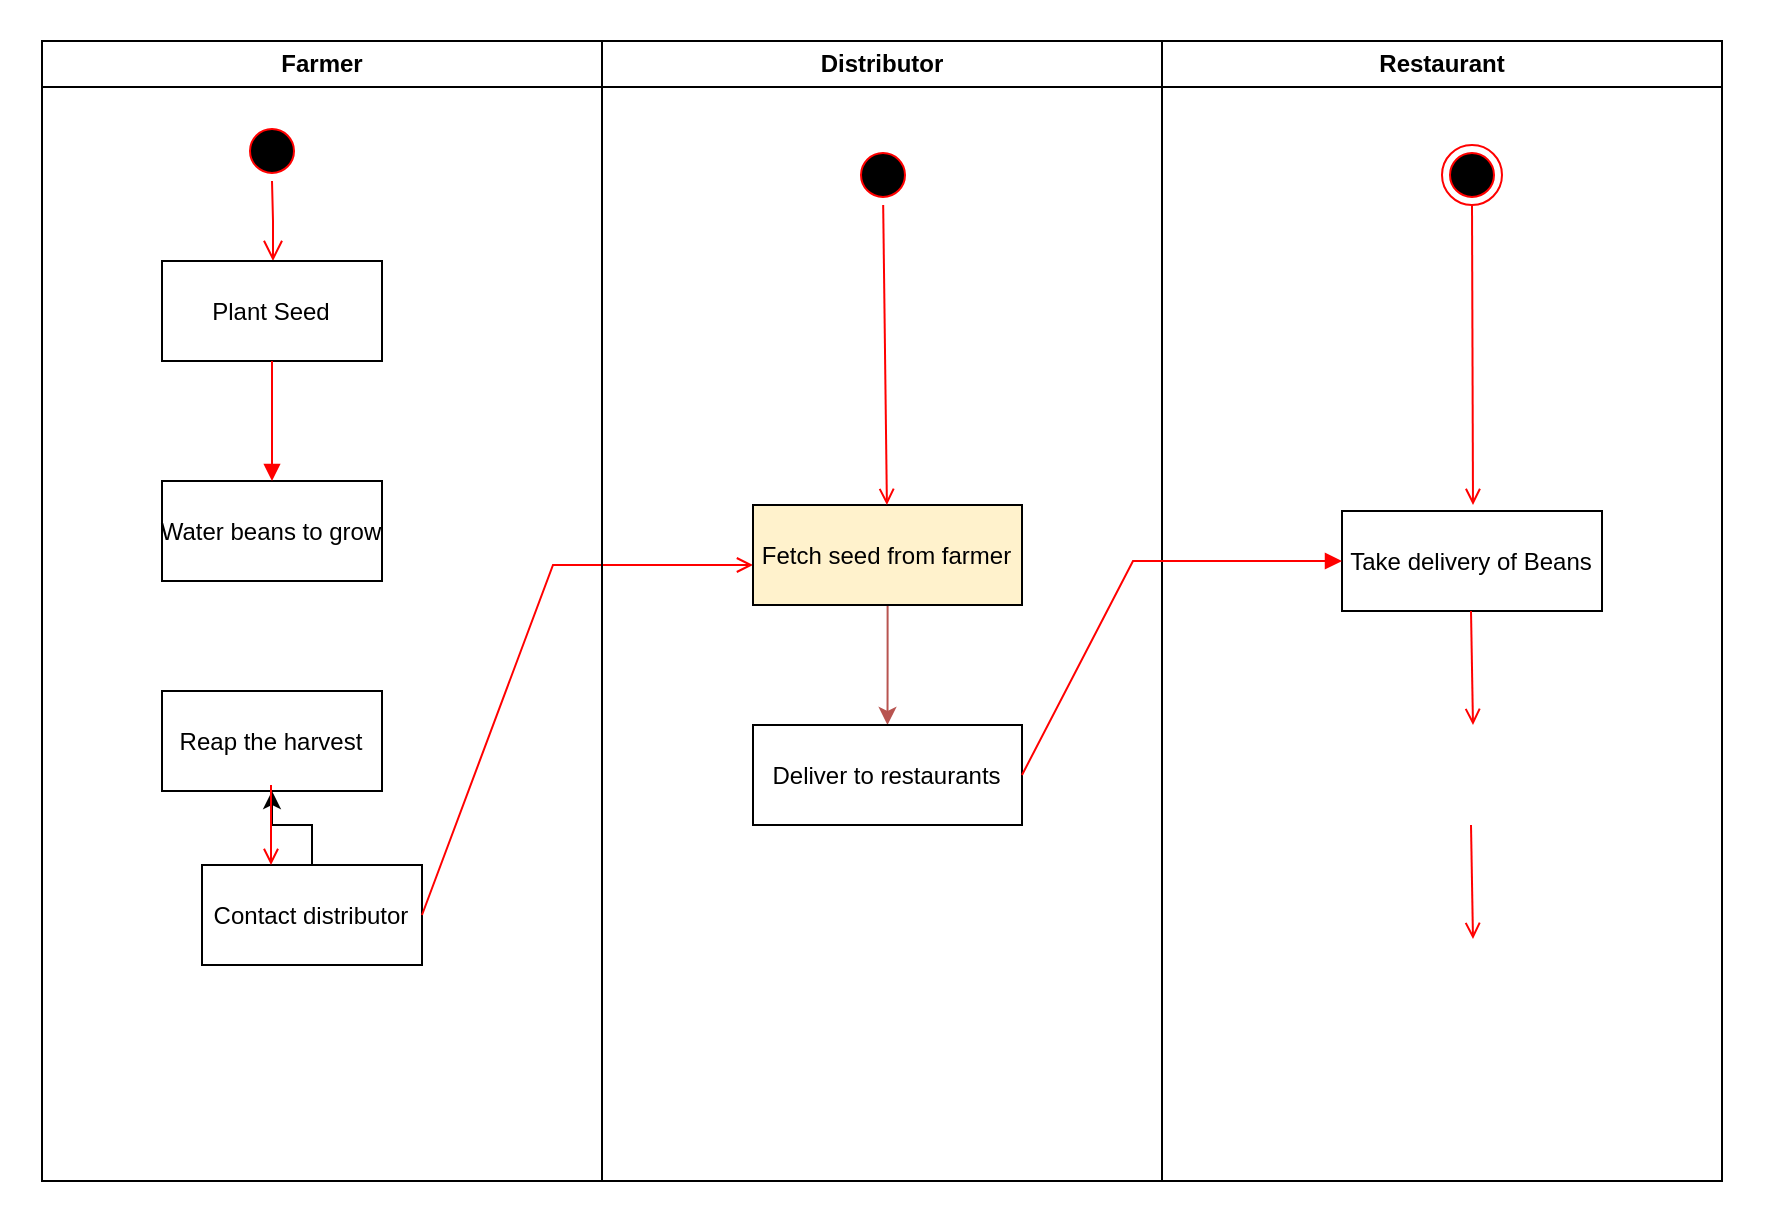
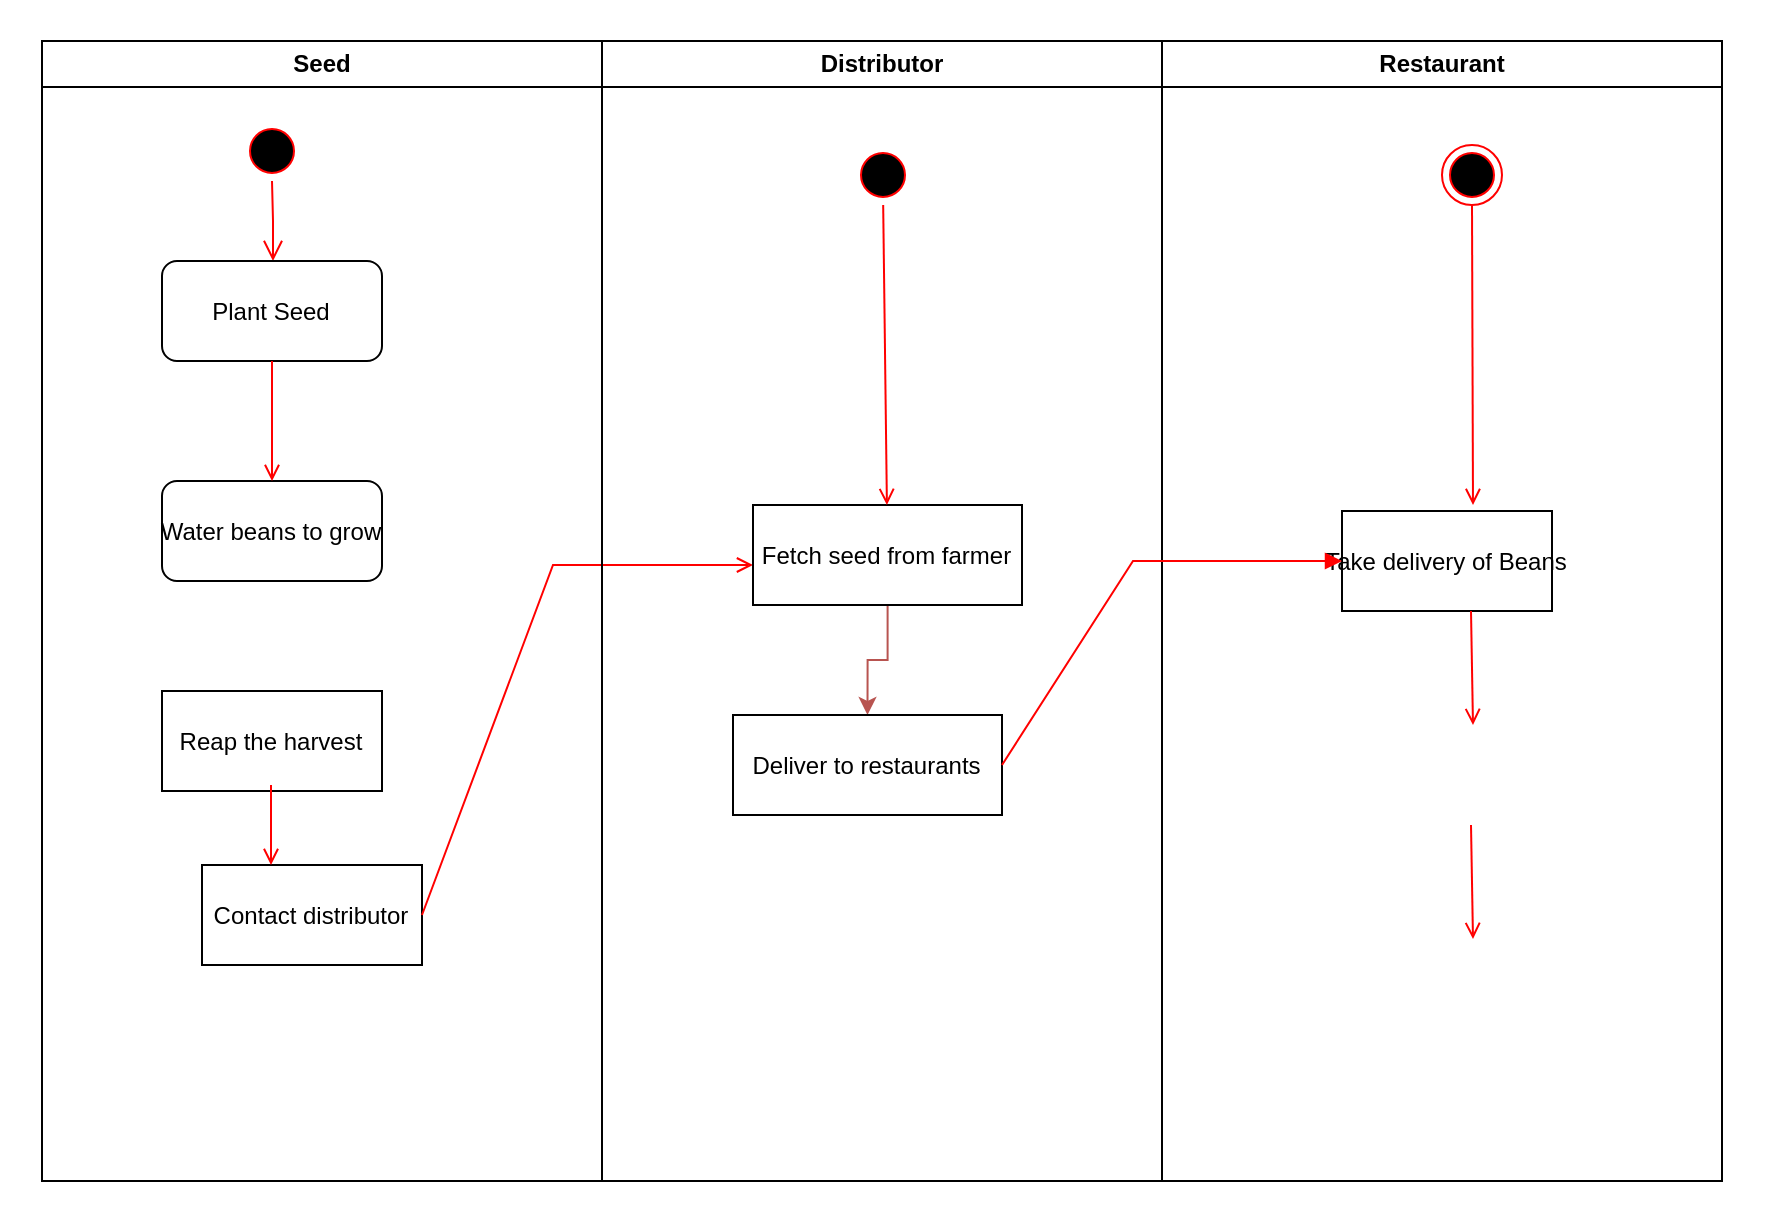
(323, 65) -> (323, 65)
(272, 311) -> (272, 311)
(272, 463) -> (272, 467)
(272, 531) -> (272, 531)
(888, 555) -> (888, 555)
(1472, 561) -> (1447, 561)
(888, 775) -> (868, 765)
(312, 827) -> none
